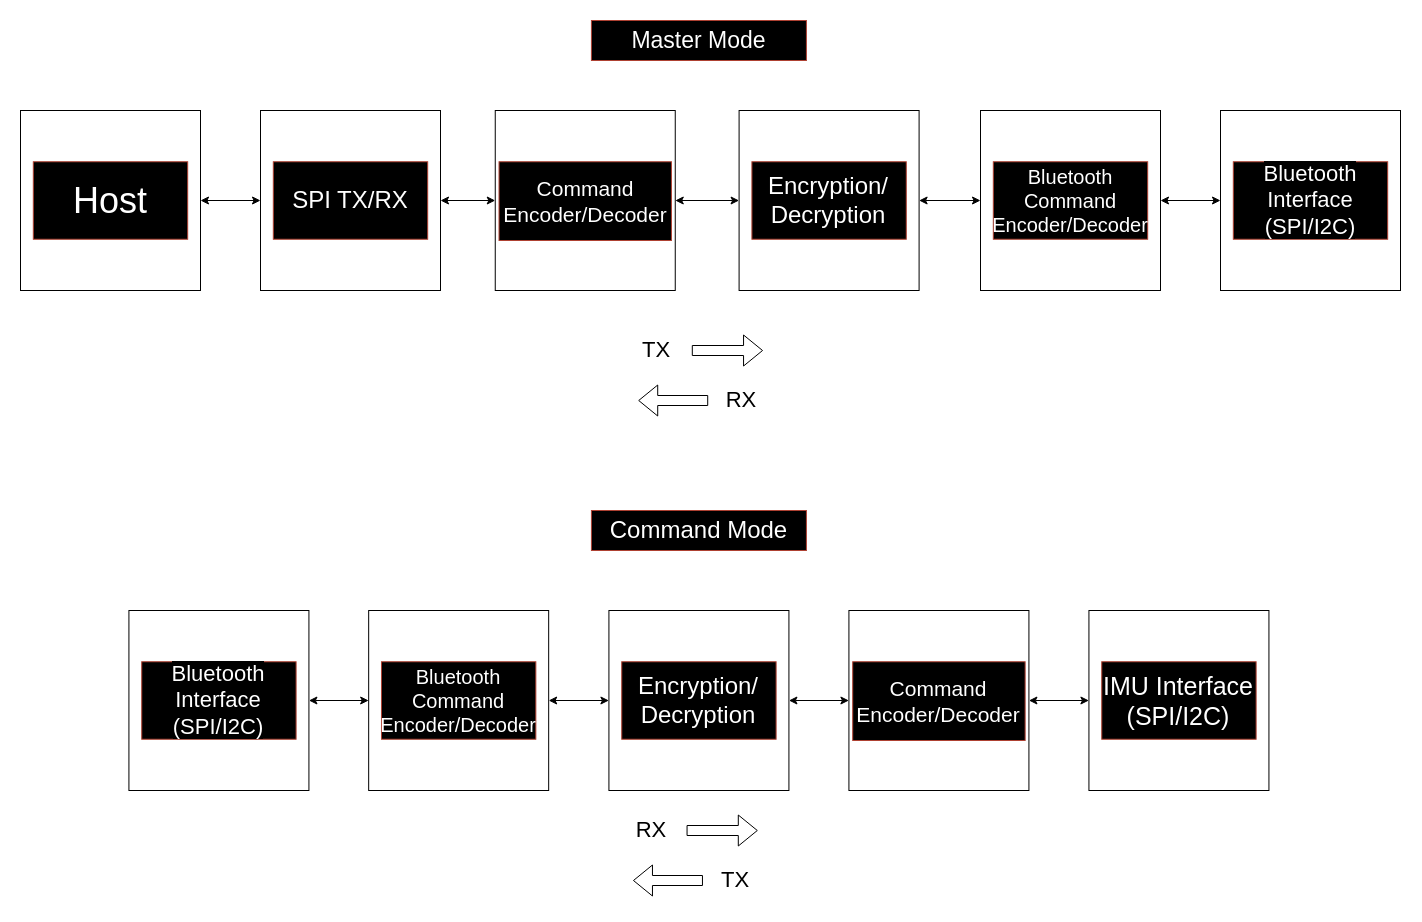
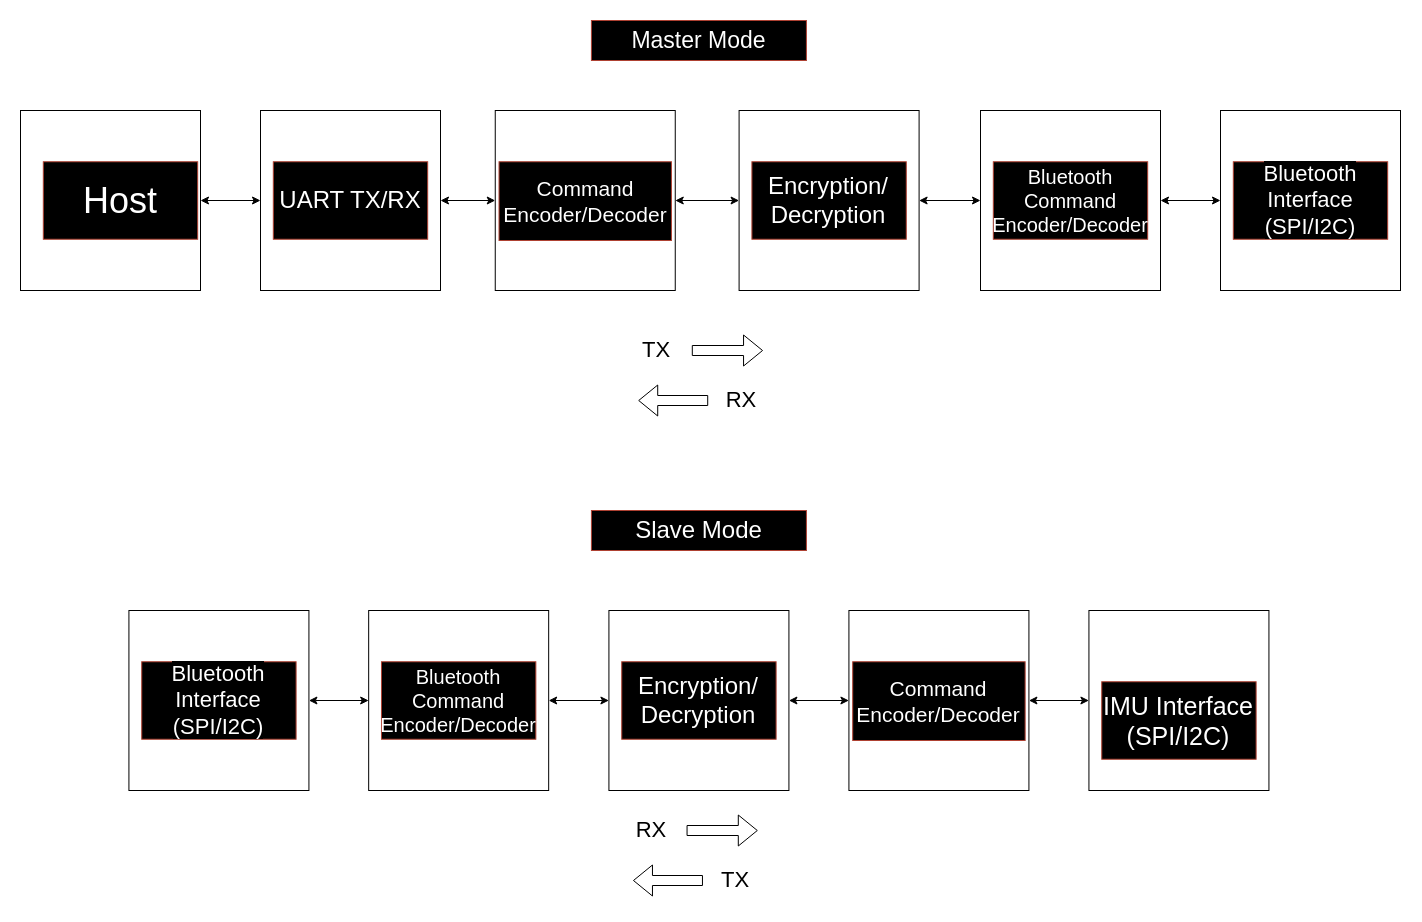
(110, 201) -> (120, 201)
(351, 201) -> (351, 201)
(699, 531) -> (699, 531)
(1179, 701) -> (1179, 721)
